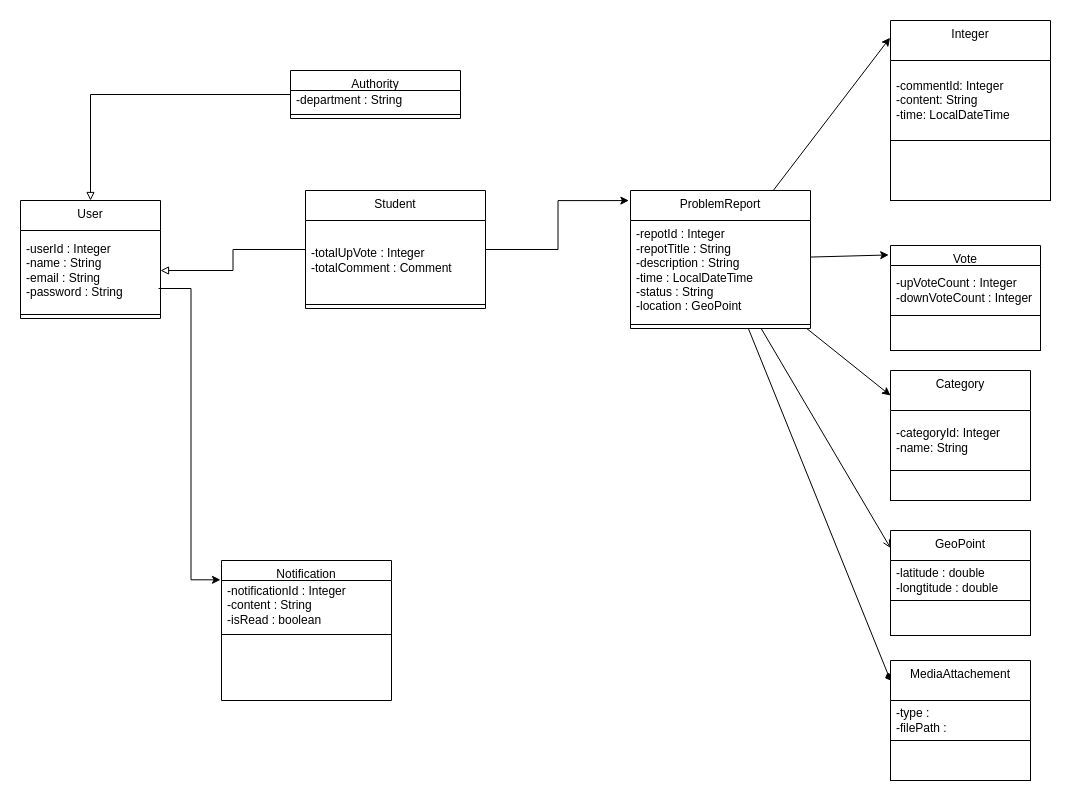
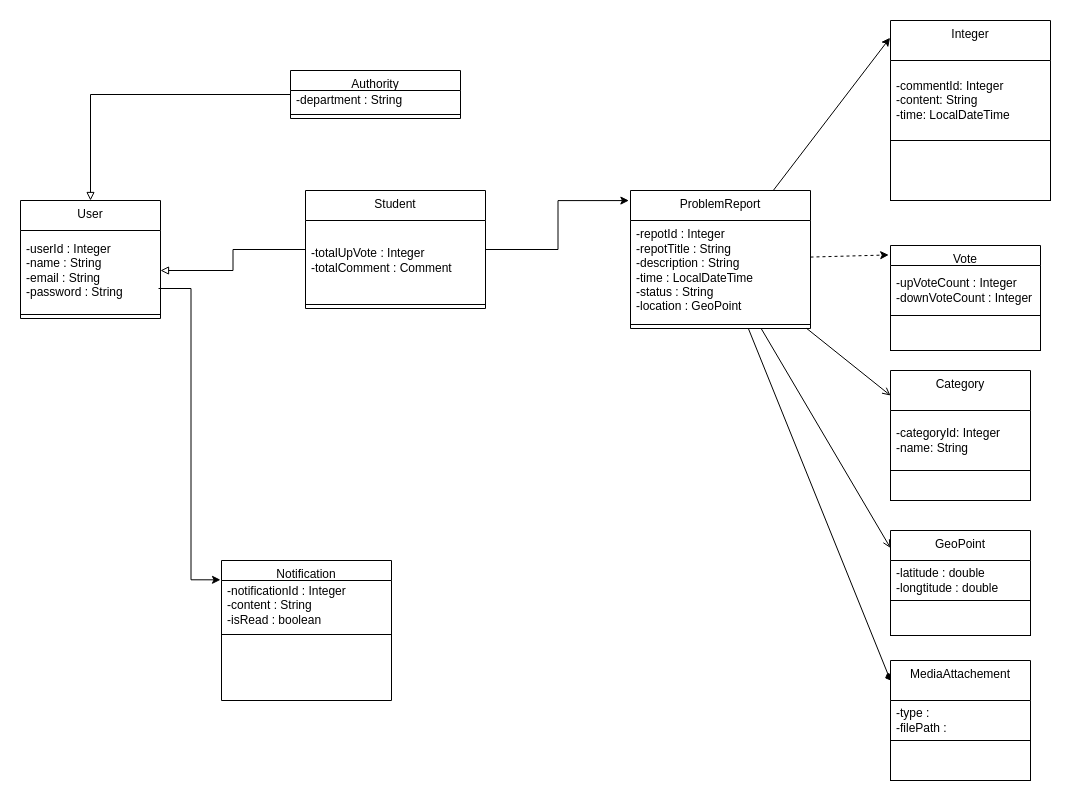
(847, 256) -> (847, 256)
(884, 390) -> (886, 392)
